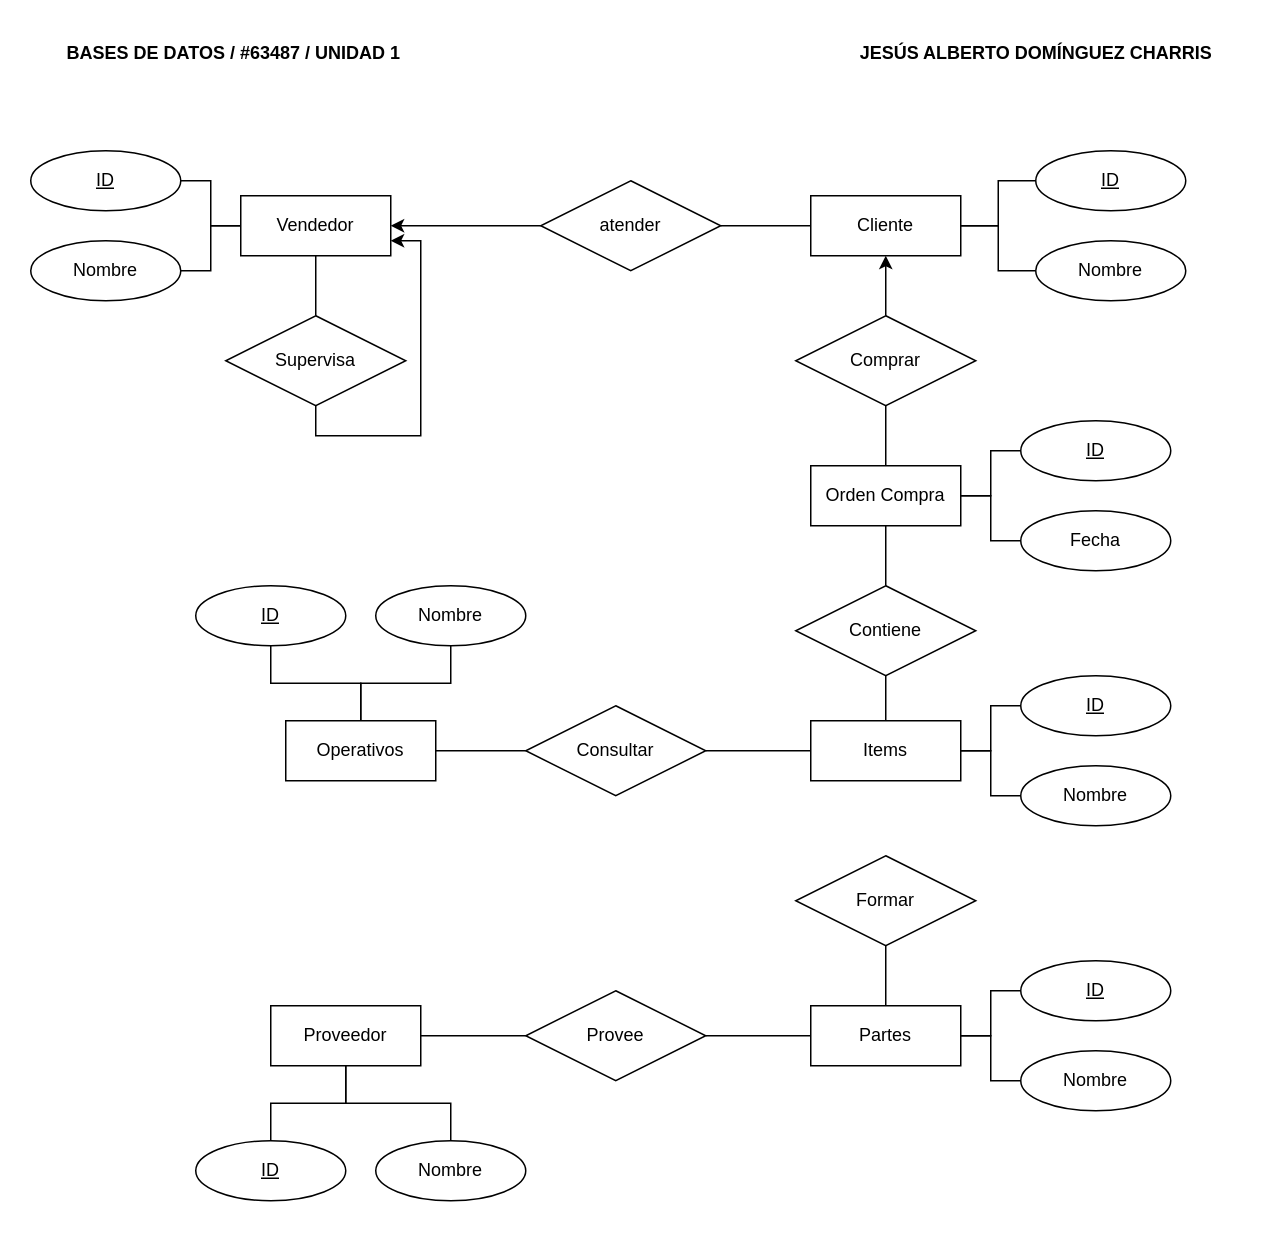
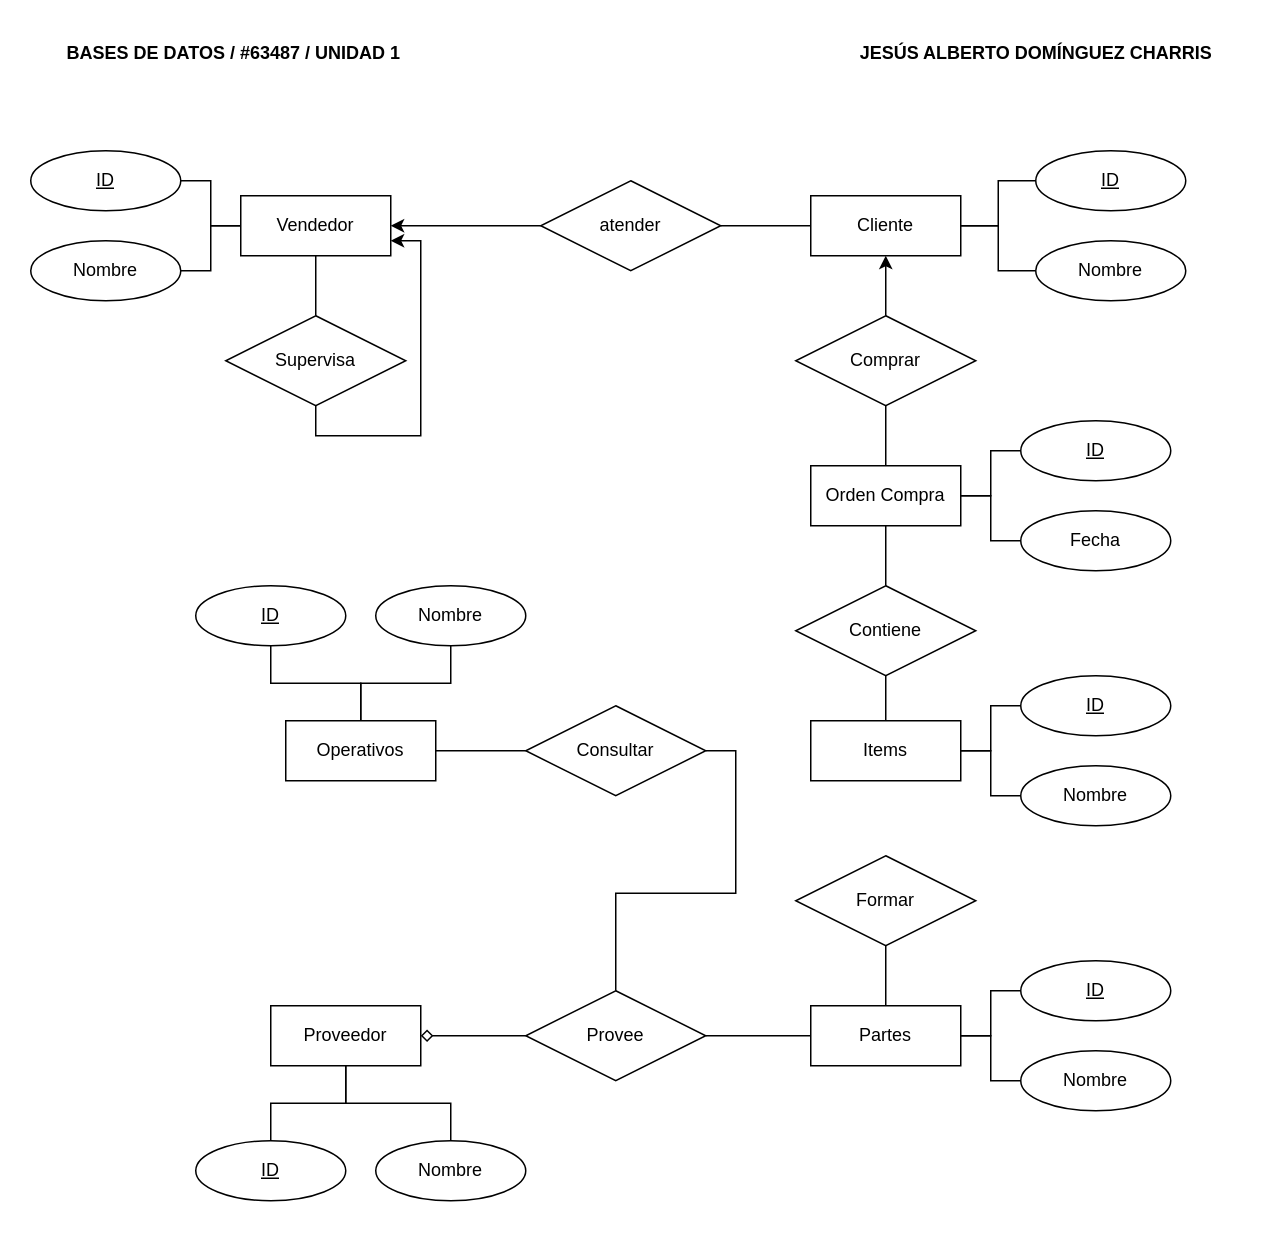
(772, 751) -> (700, 893)
(427, 1036) -> (433, 1036)
